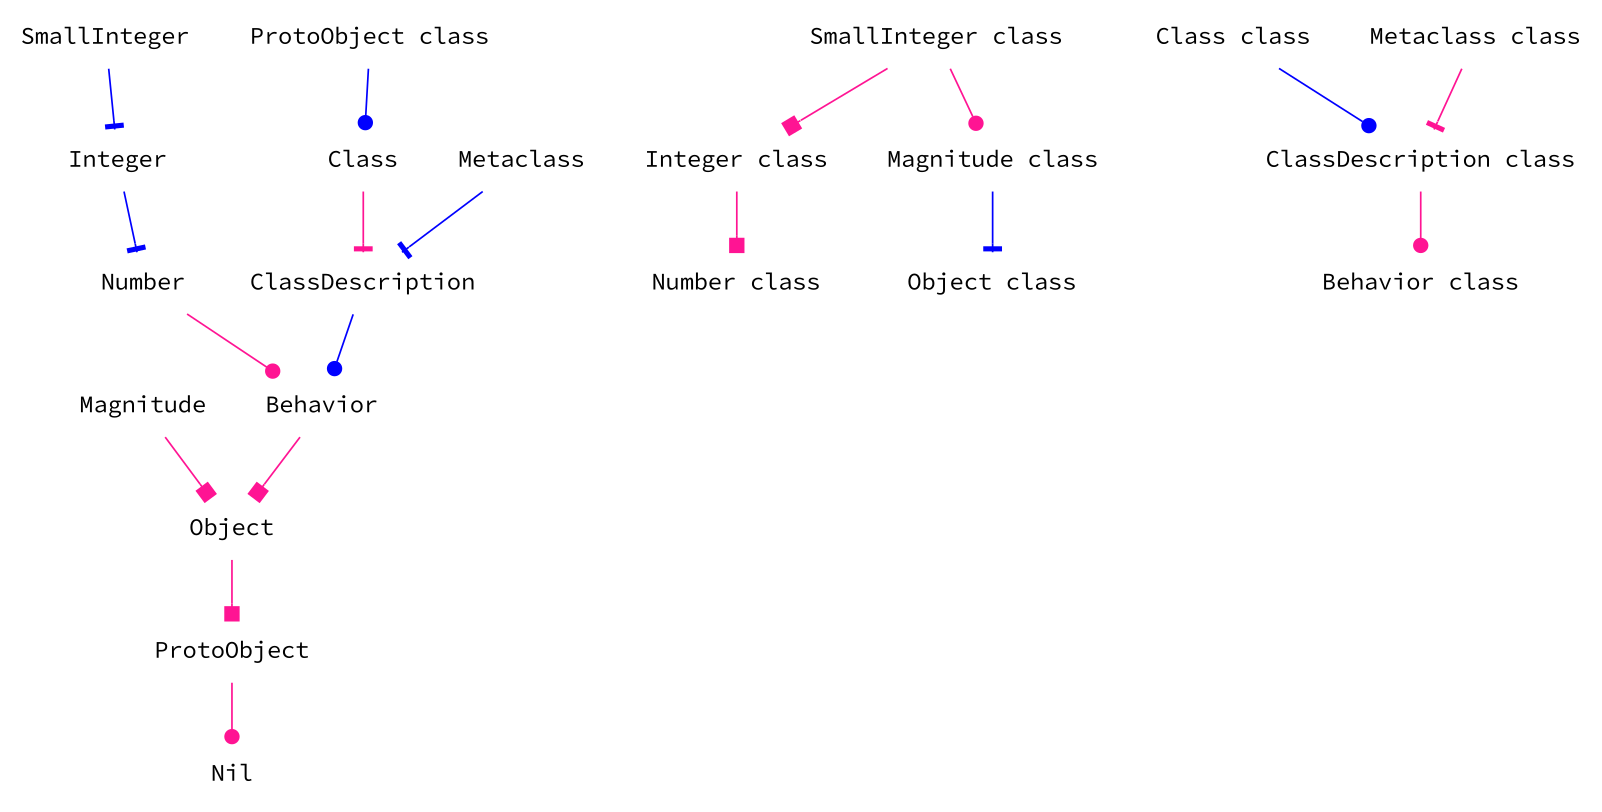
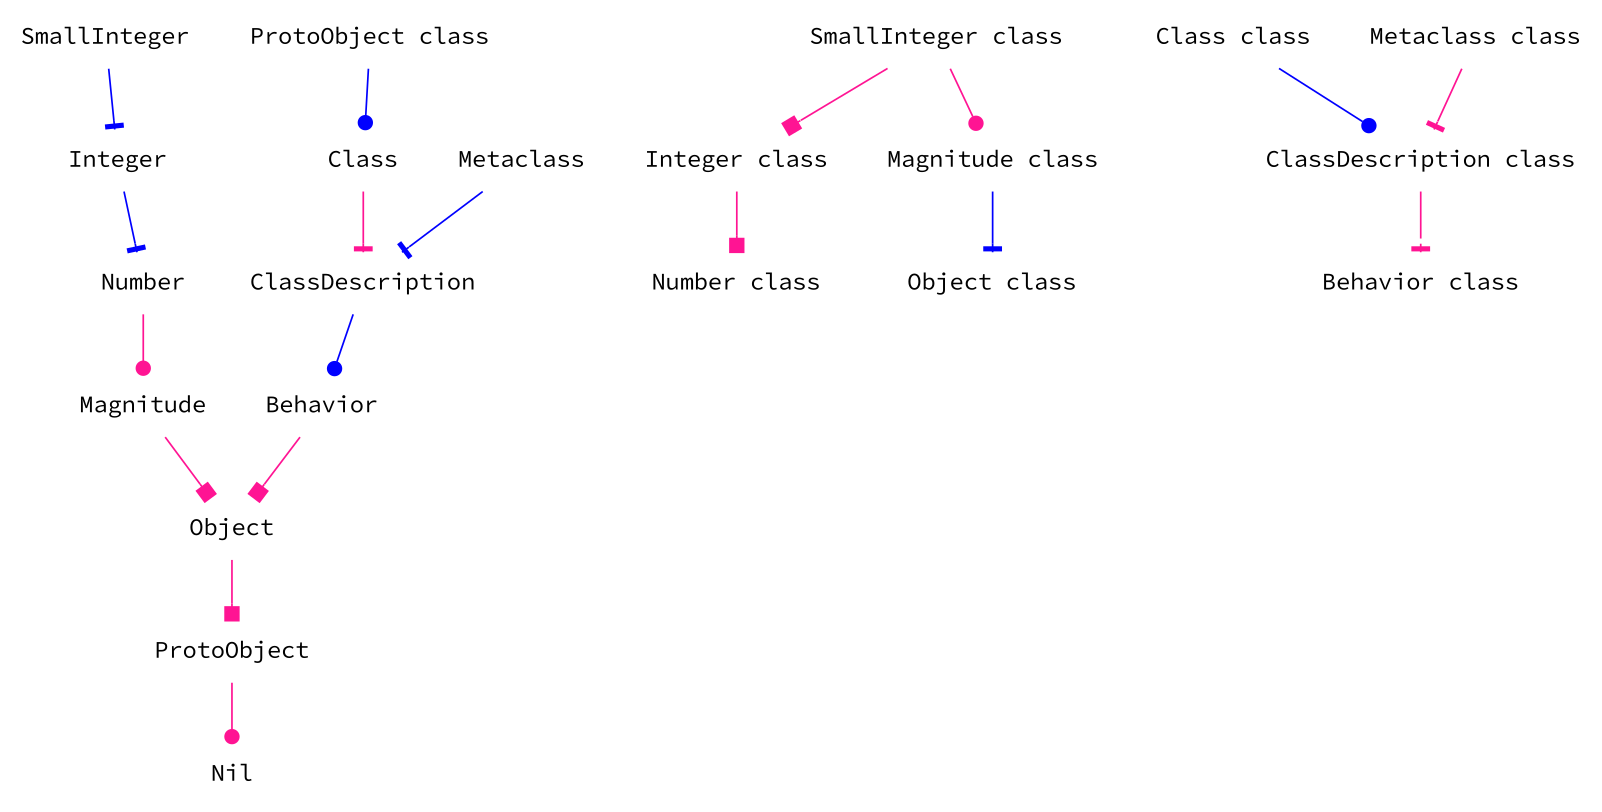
(1421, 215) -> (1421, 215)
(227, 341) -> (143, 338)
